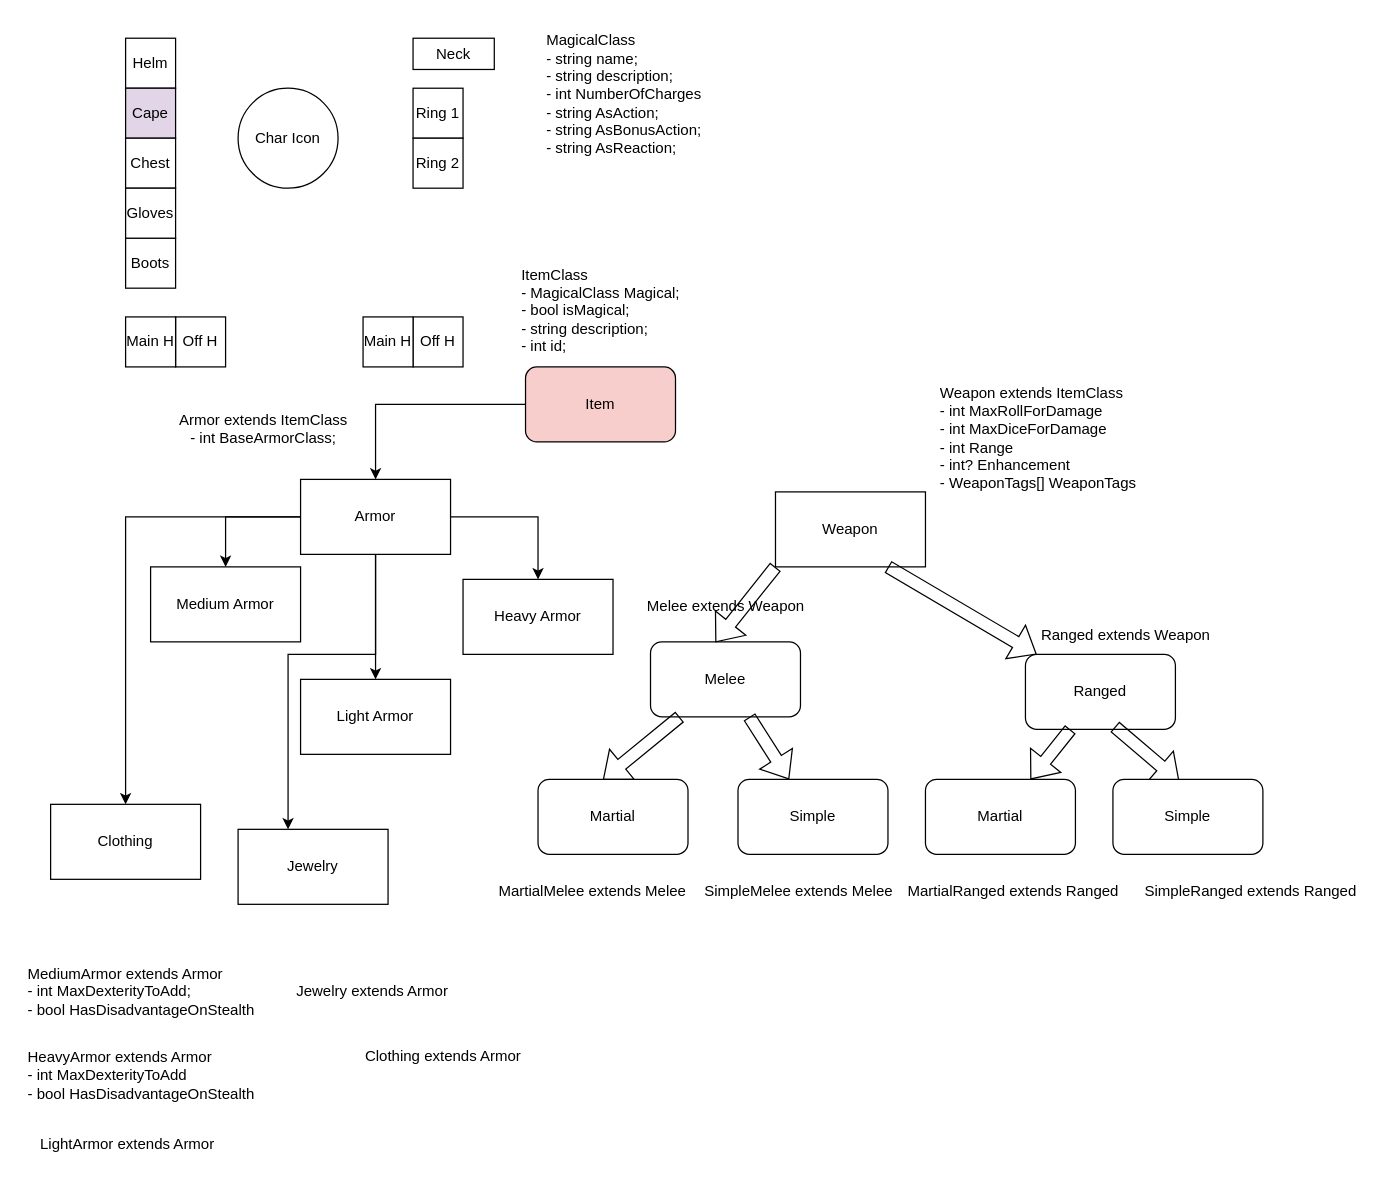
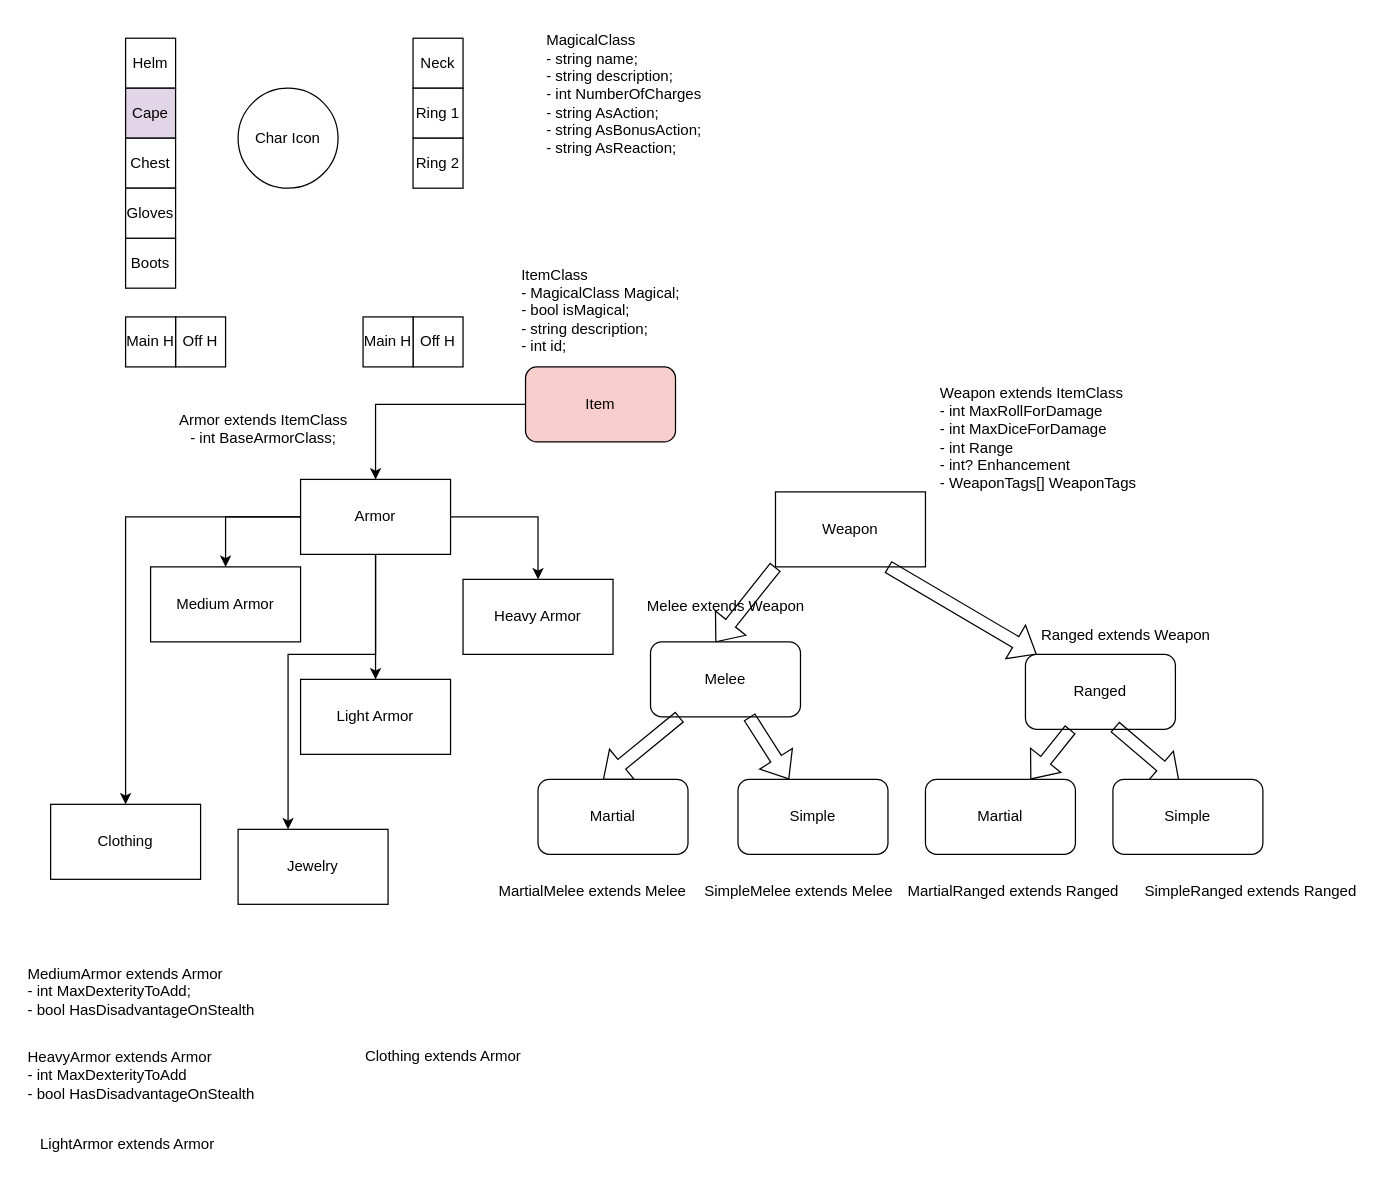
(454, 54) -> (438, 63)
(382, 992) -> none
